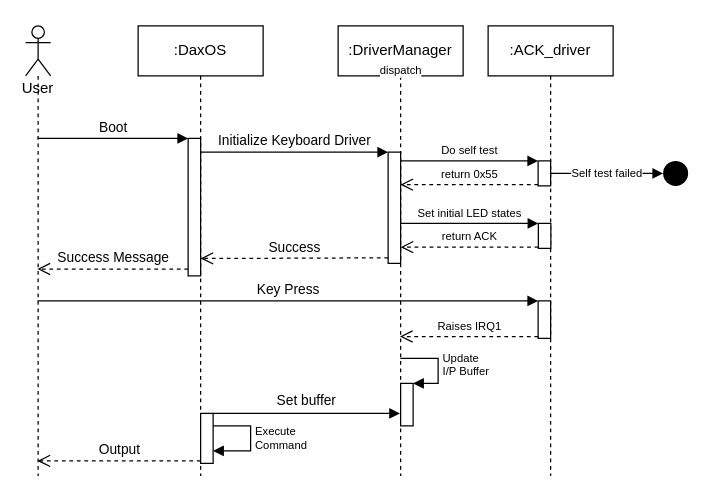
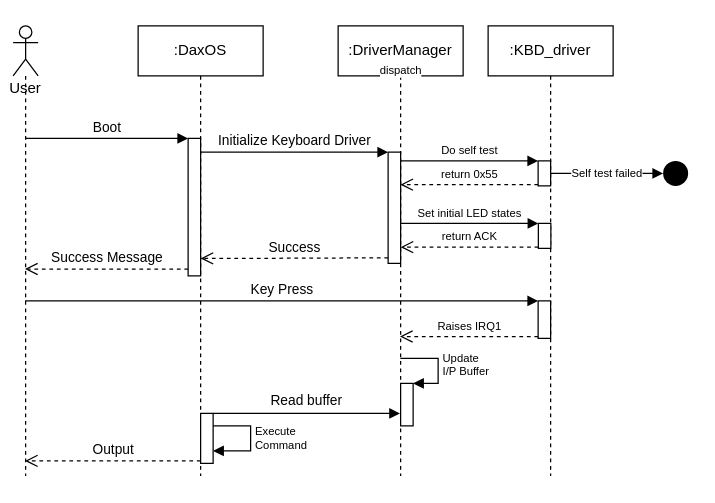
(551, 51) -> (551, 51)
(38, 251) -> (26, 251)
(307, 401) -> (307, 401)
